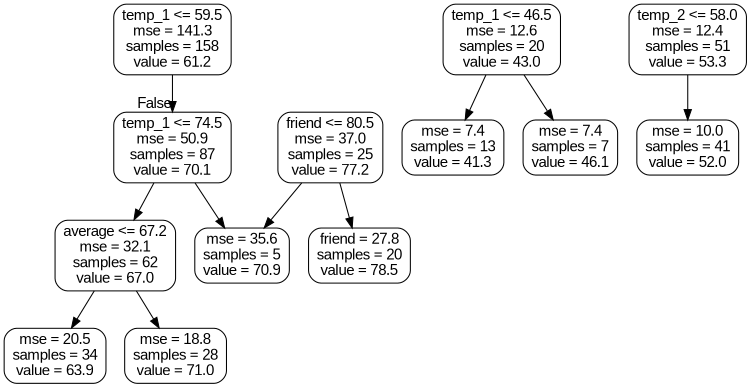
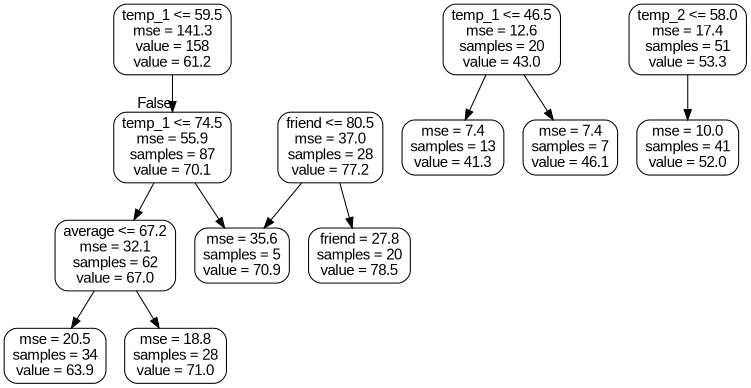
(172, 39) -> (172, 39)
(688, 39) -> (688, 39)
(172, 148) -> (172, 148)
(330, 148) -> (330, 148)
